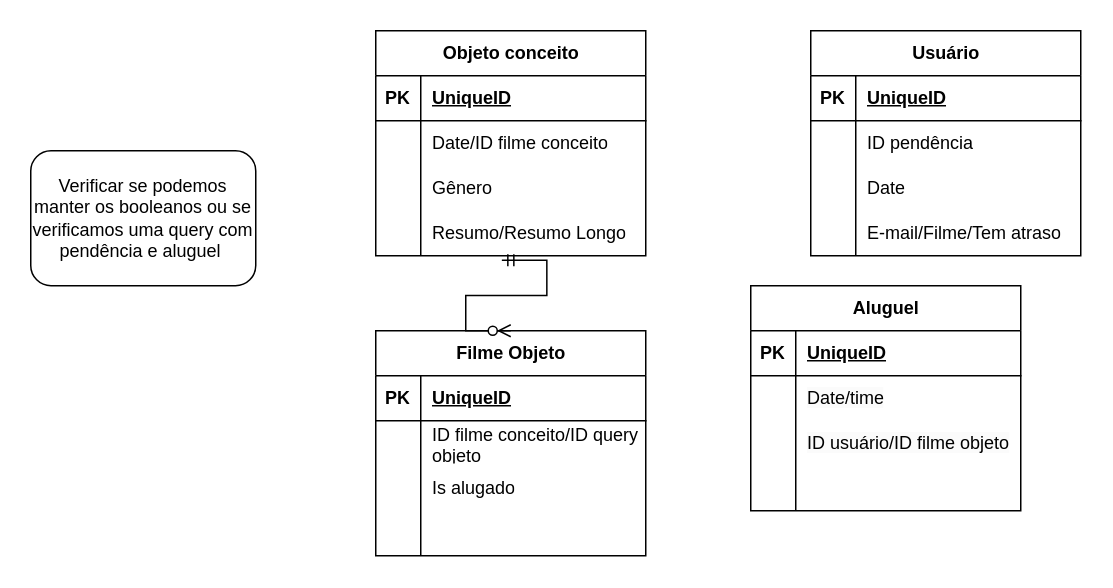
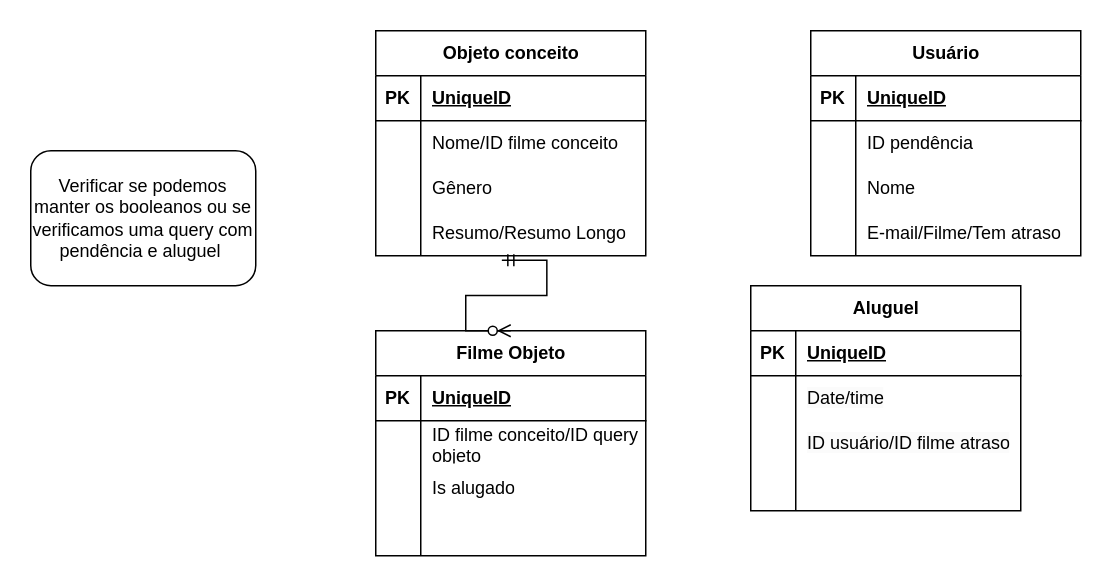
(532, 143) -> (532, 143)
(888, 188) -> (888, 188)
(914, 443) -> (914, 443)
